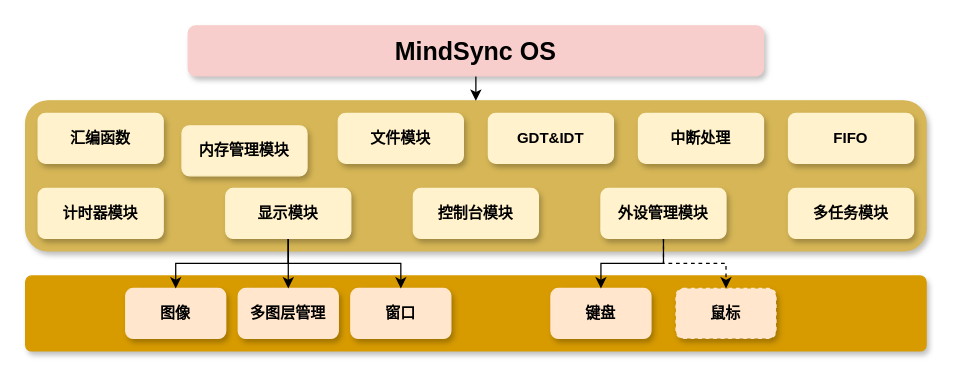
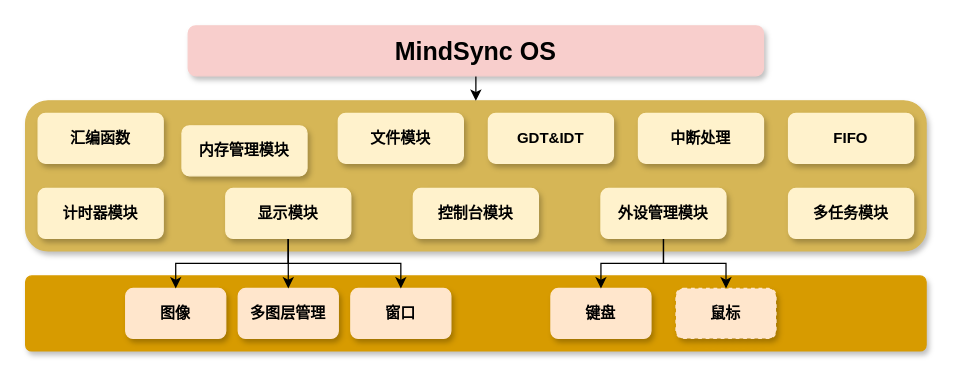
(704, 263) -> (704, 263)
